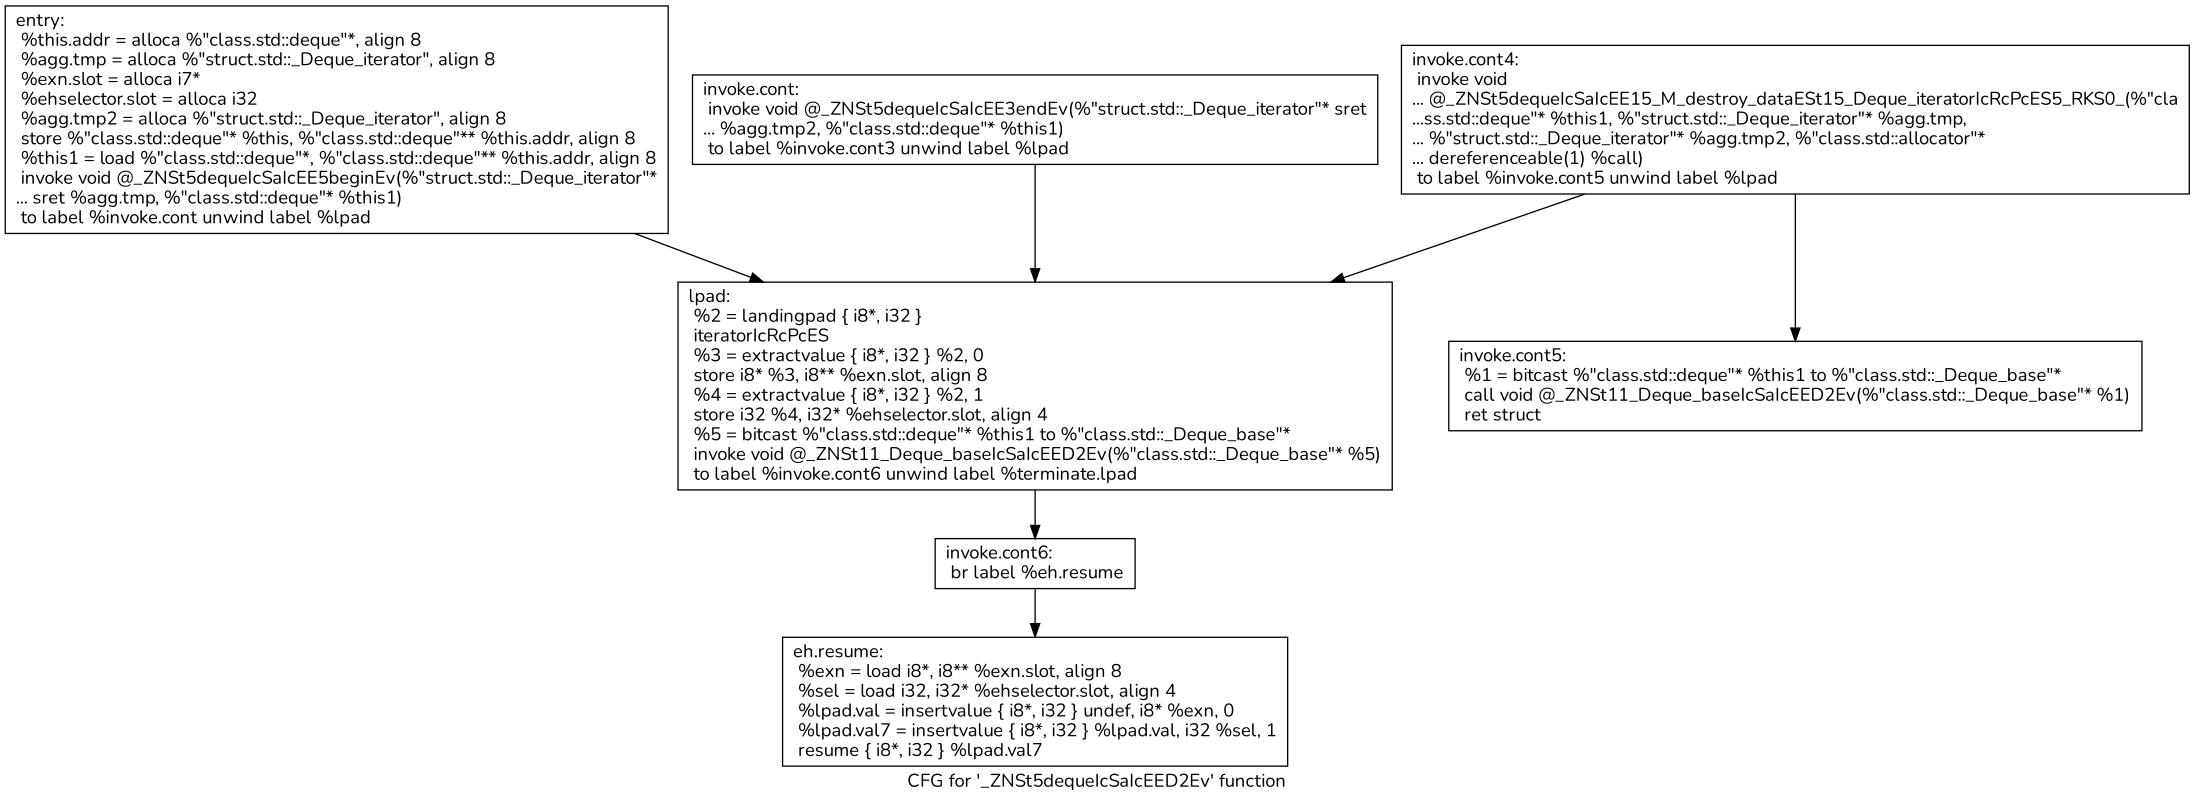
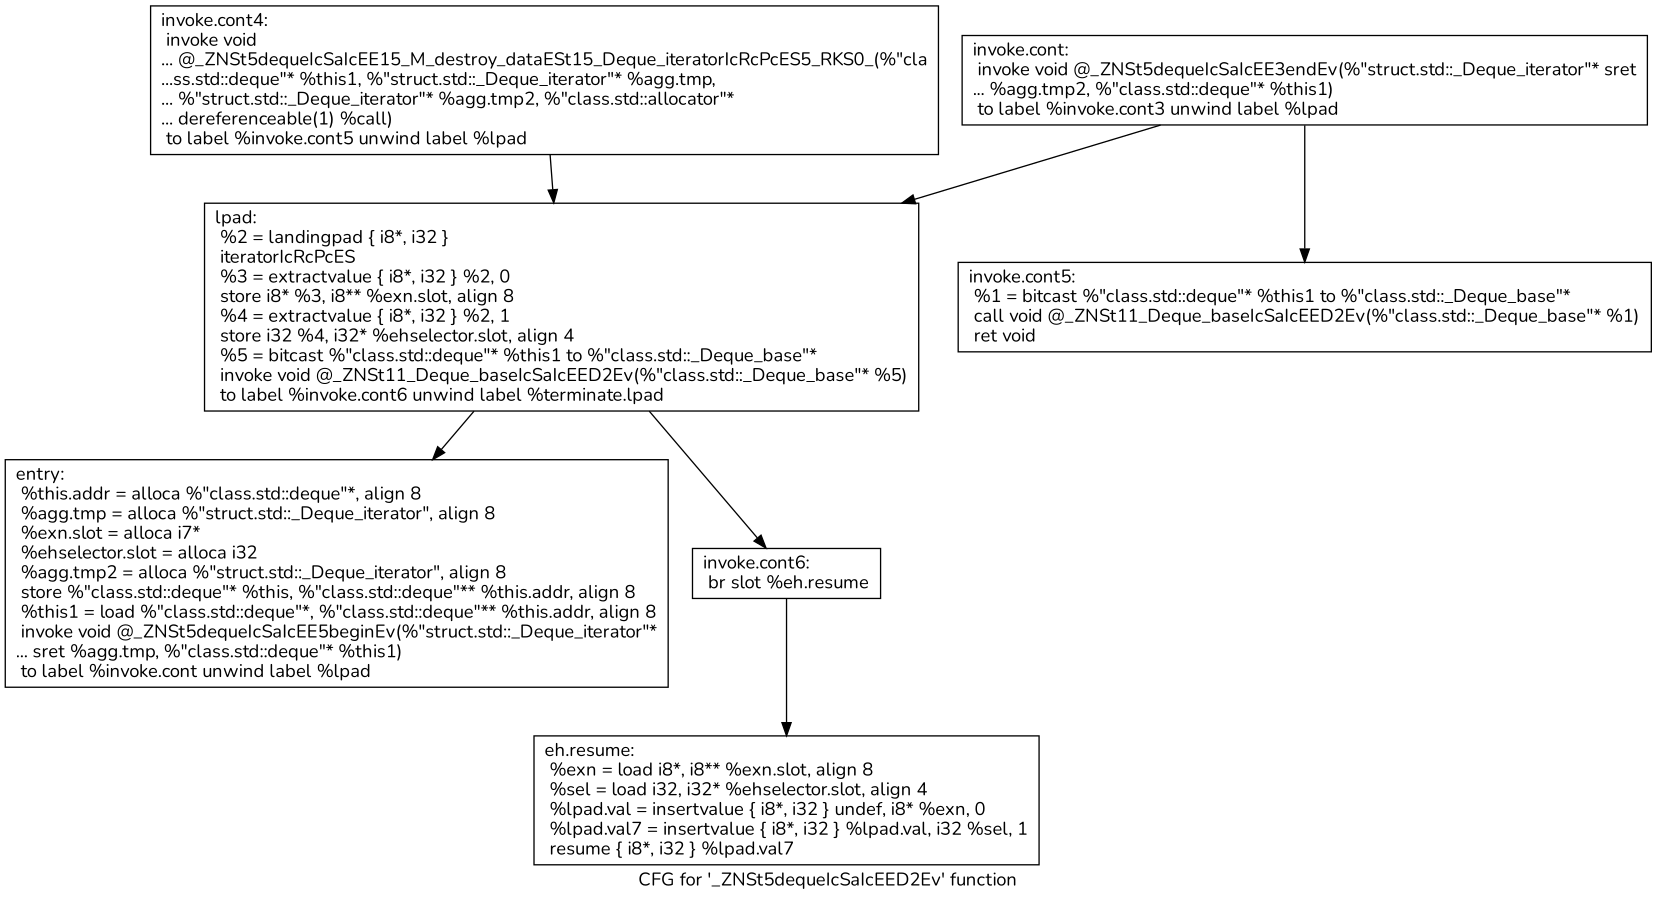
(693, 256) -> (458, 430)
(1795, 261) -> (1305, 187)
(1501, 415) -> (1003, 336)
(1035, 573) -> (787, 583)
